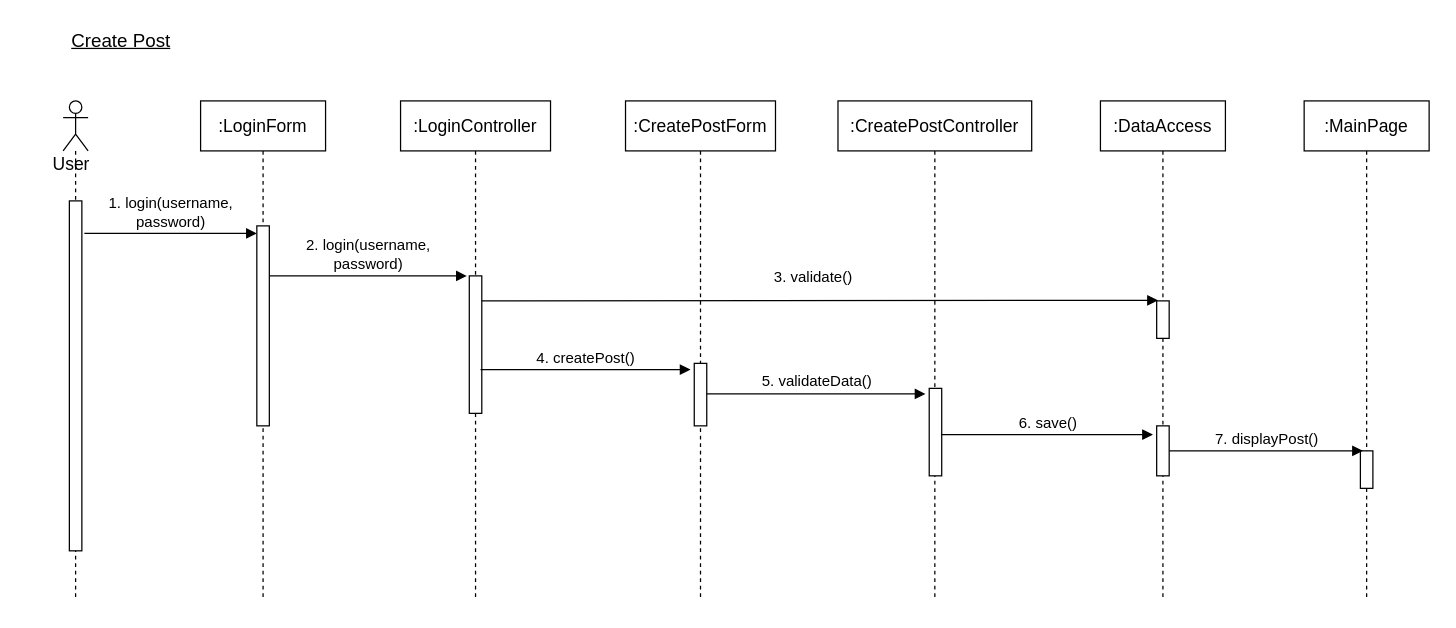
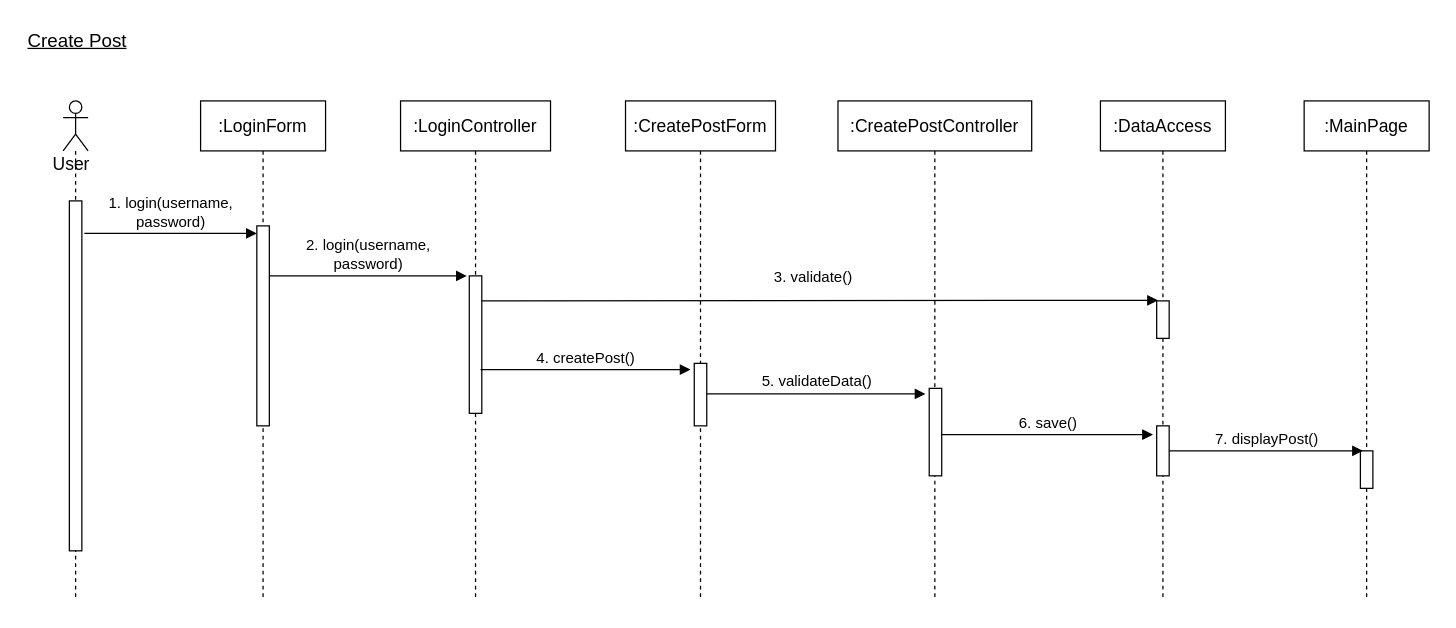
(126, 38) -> (82, 38)
